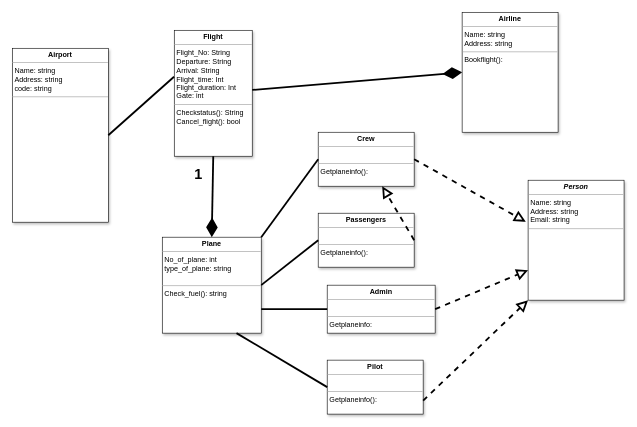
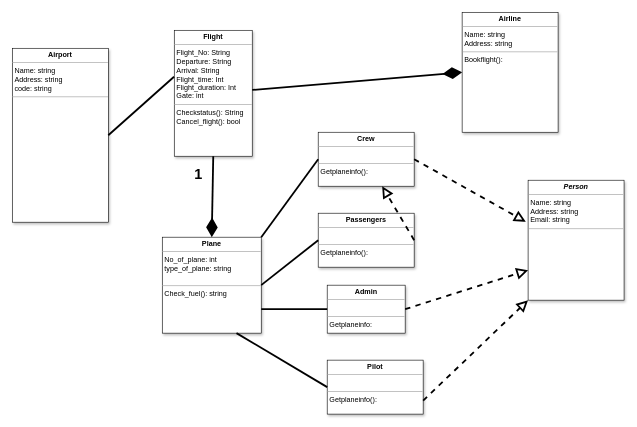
(381, 309) -> (366, 309)
